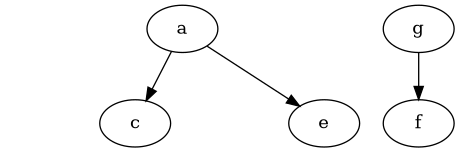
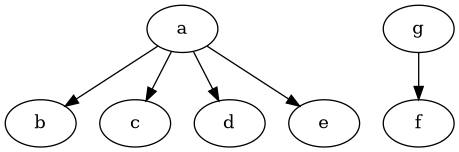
none -> (41, 123)
none -> (230, 123)
